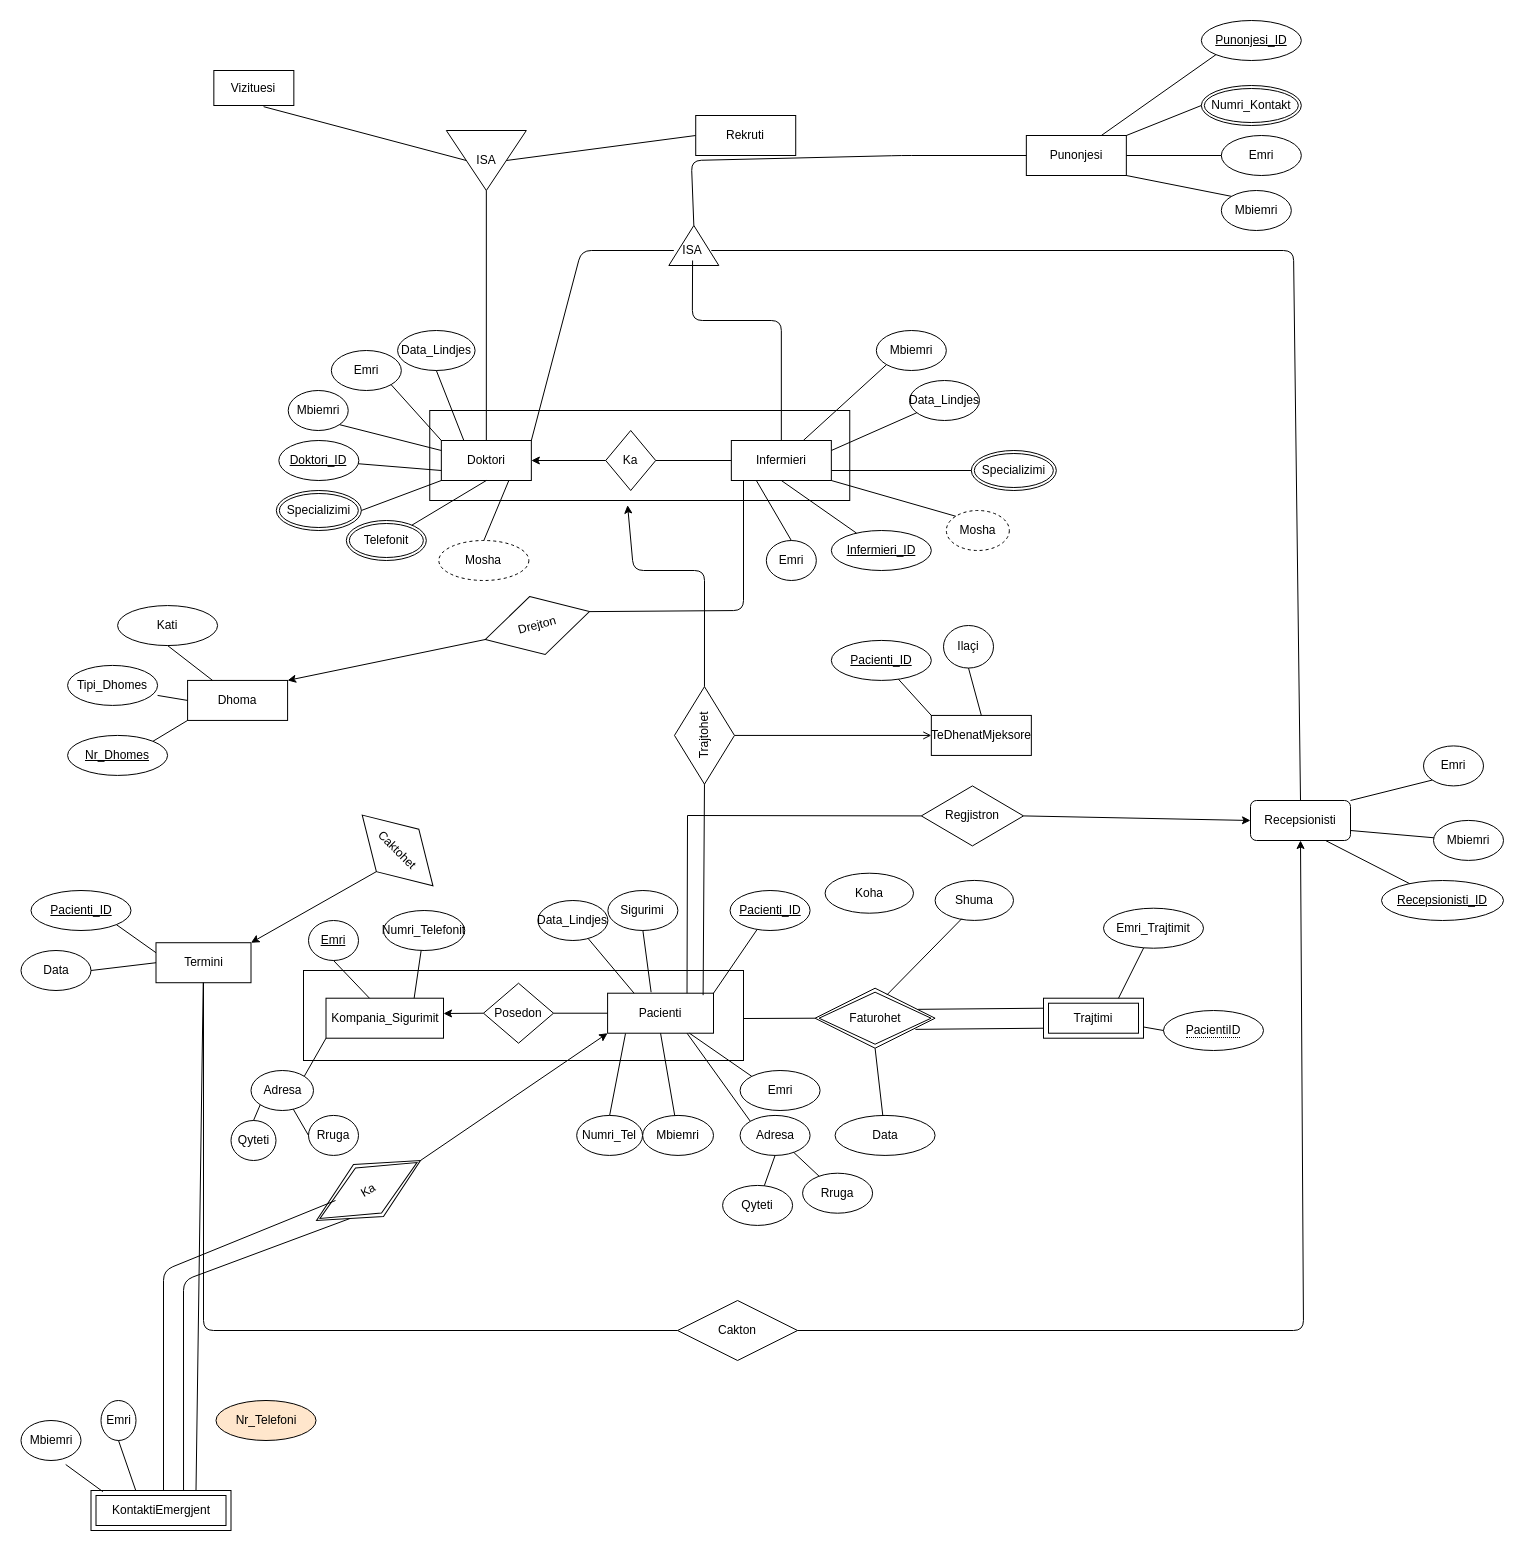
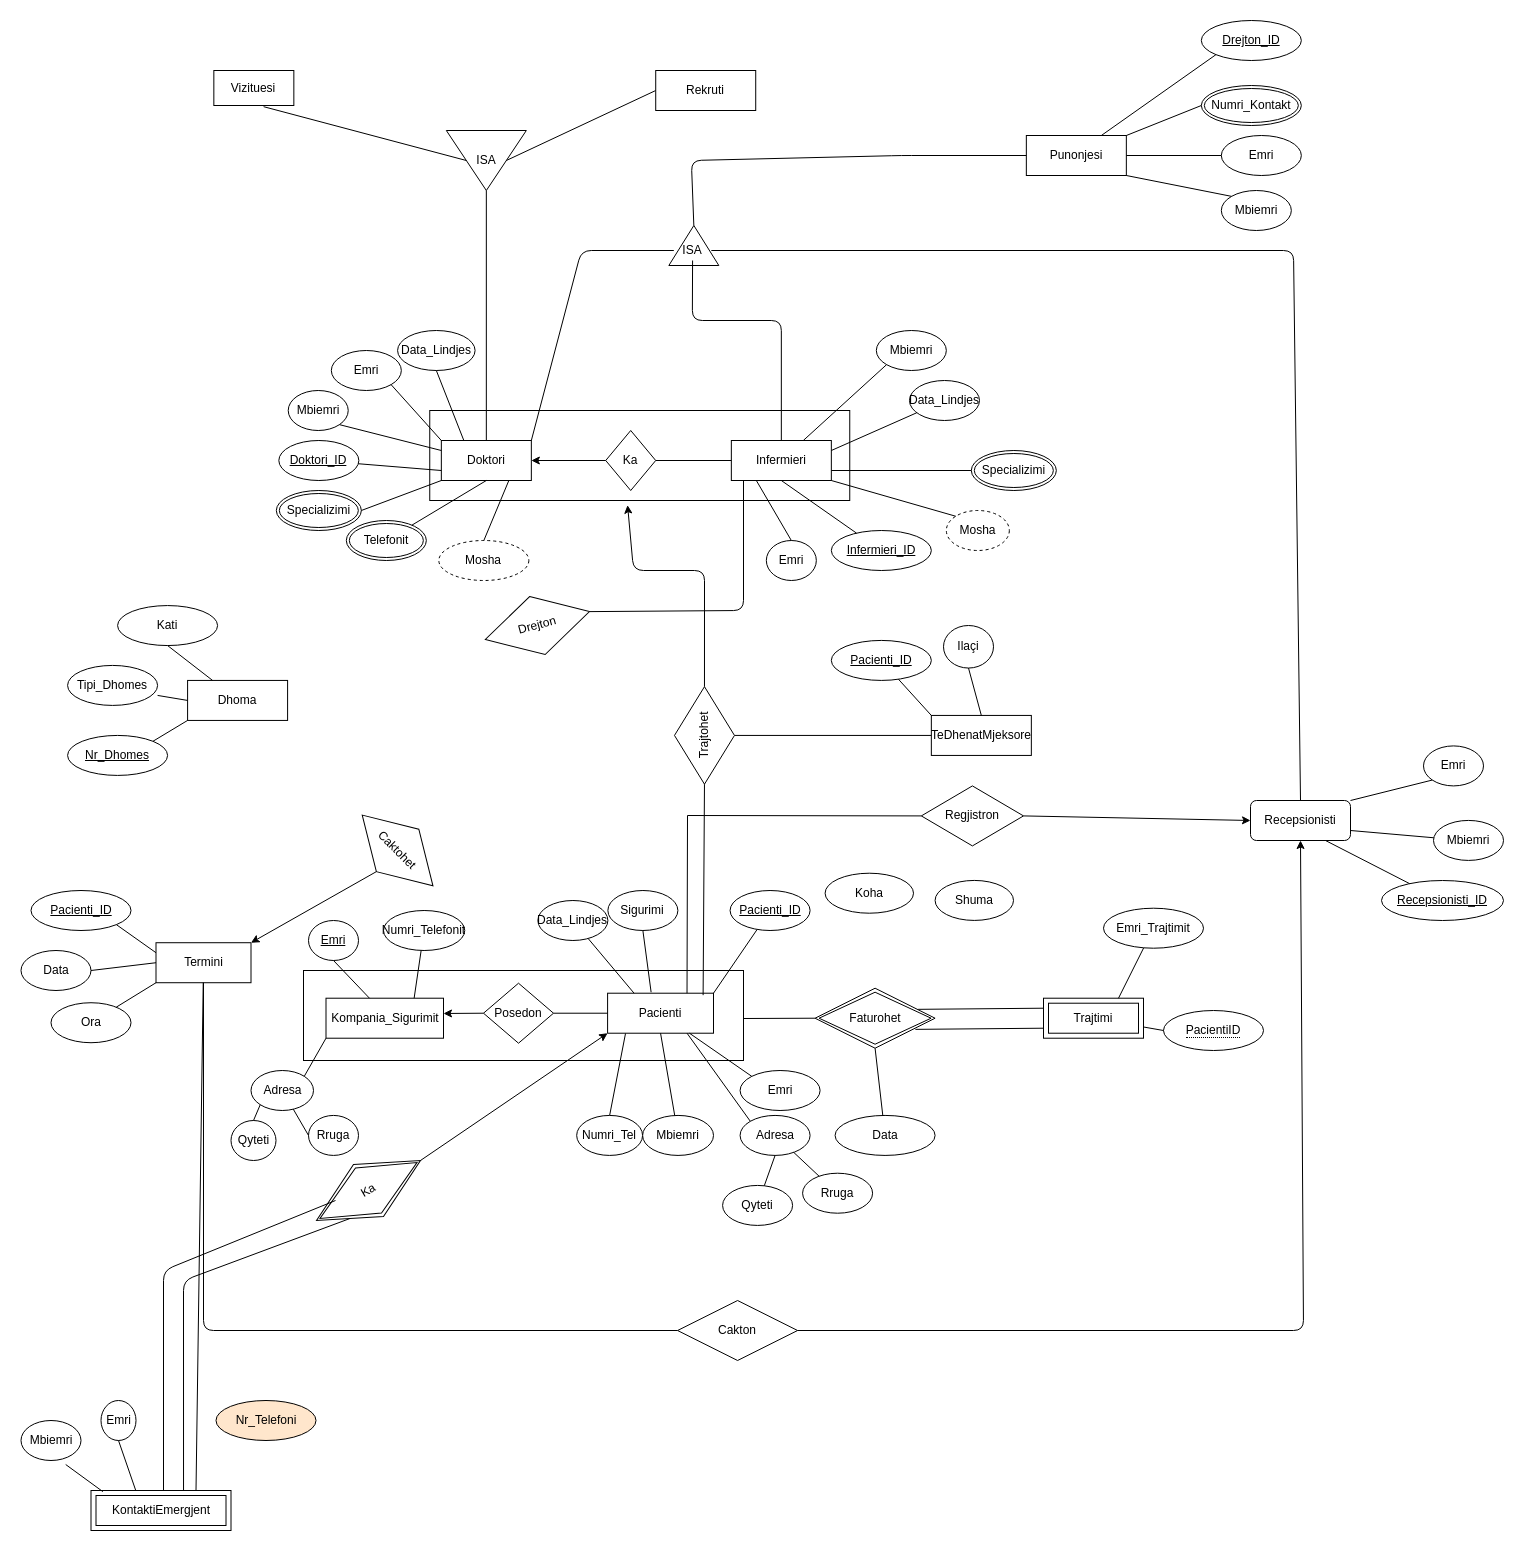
(1252, 41) -> (1252, 41)
(746, 136) -> (706, 91)
(390, 659) -> none
(926, 735) -> (927, 735)
(924, 957) -> none
none -> (136, 995)
none -> (91, 1023)
